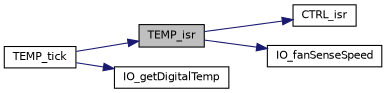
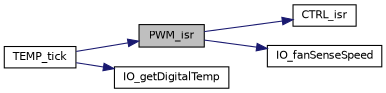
(172, 36) -> (172, 36)
